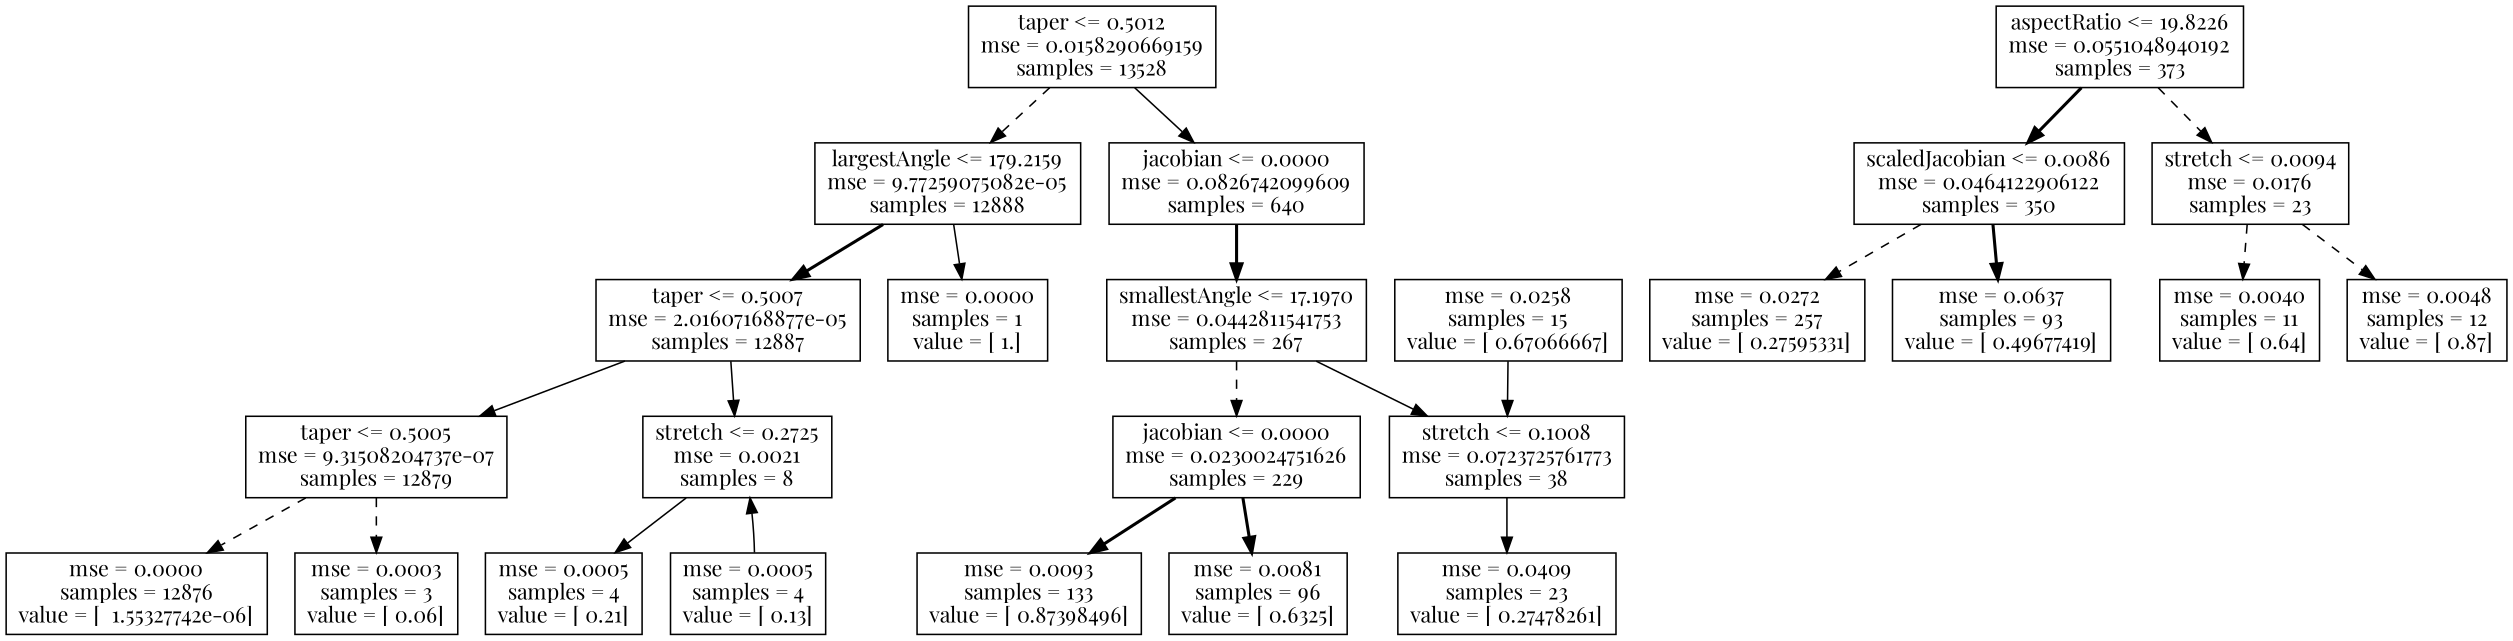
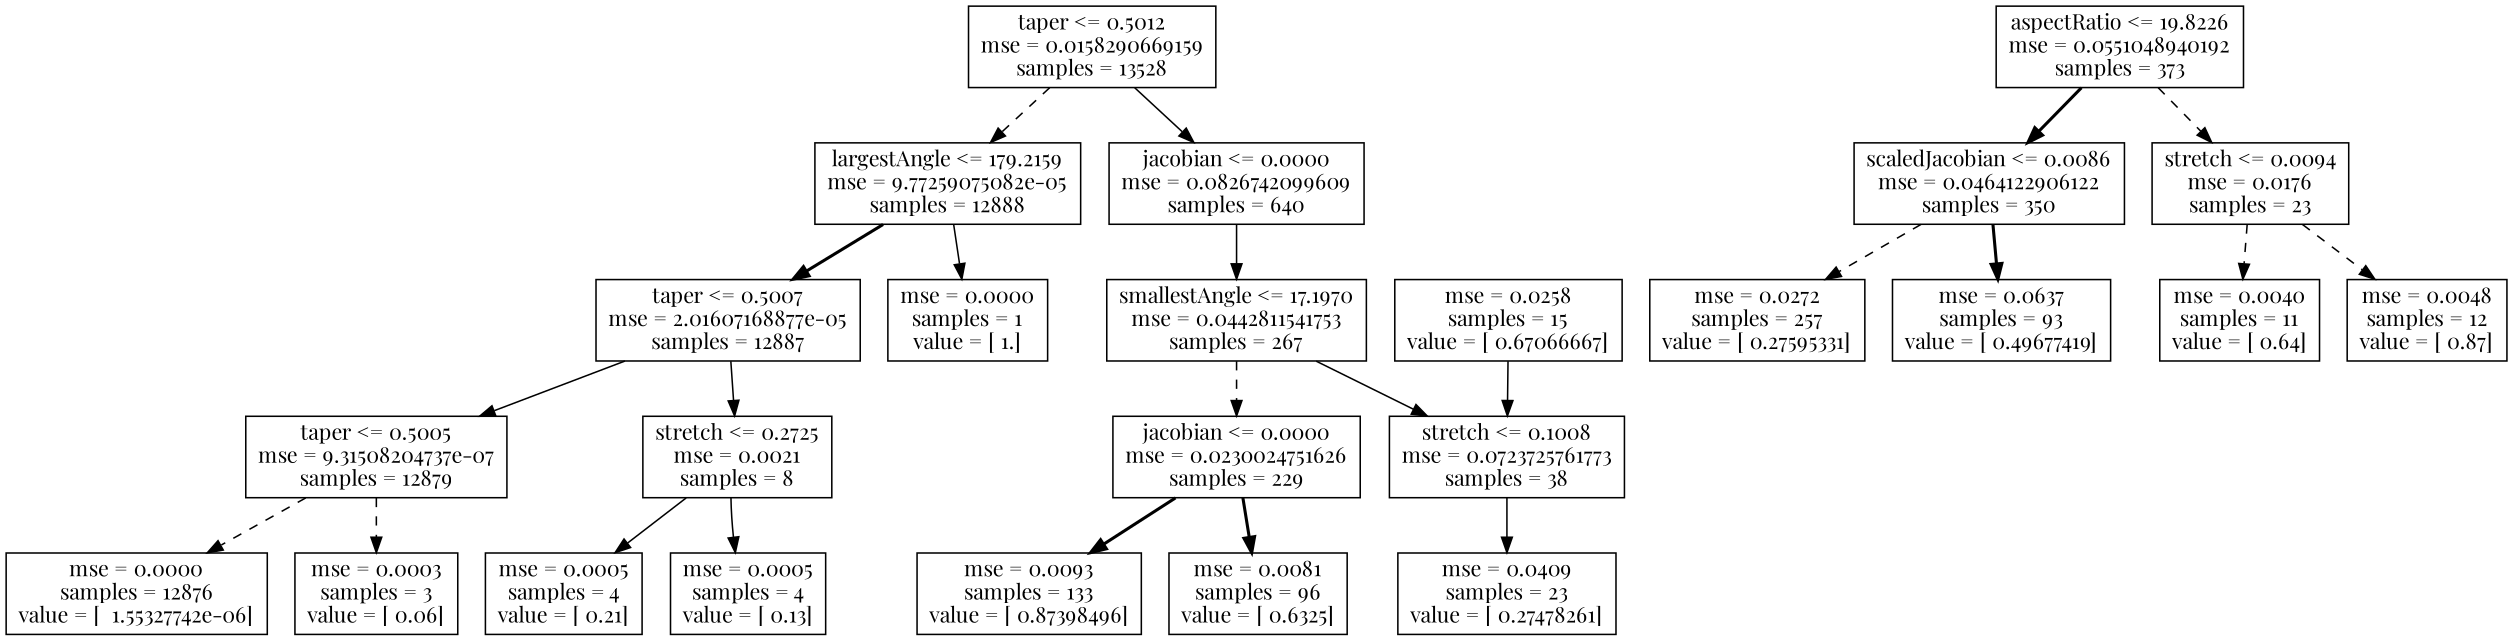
(1237, 244) -> (1237, 244)
(754, 533) -> (732, 518)
